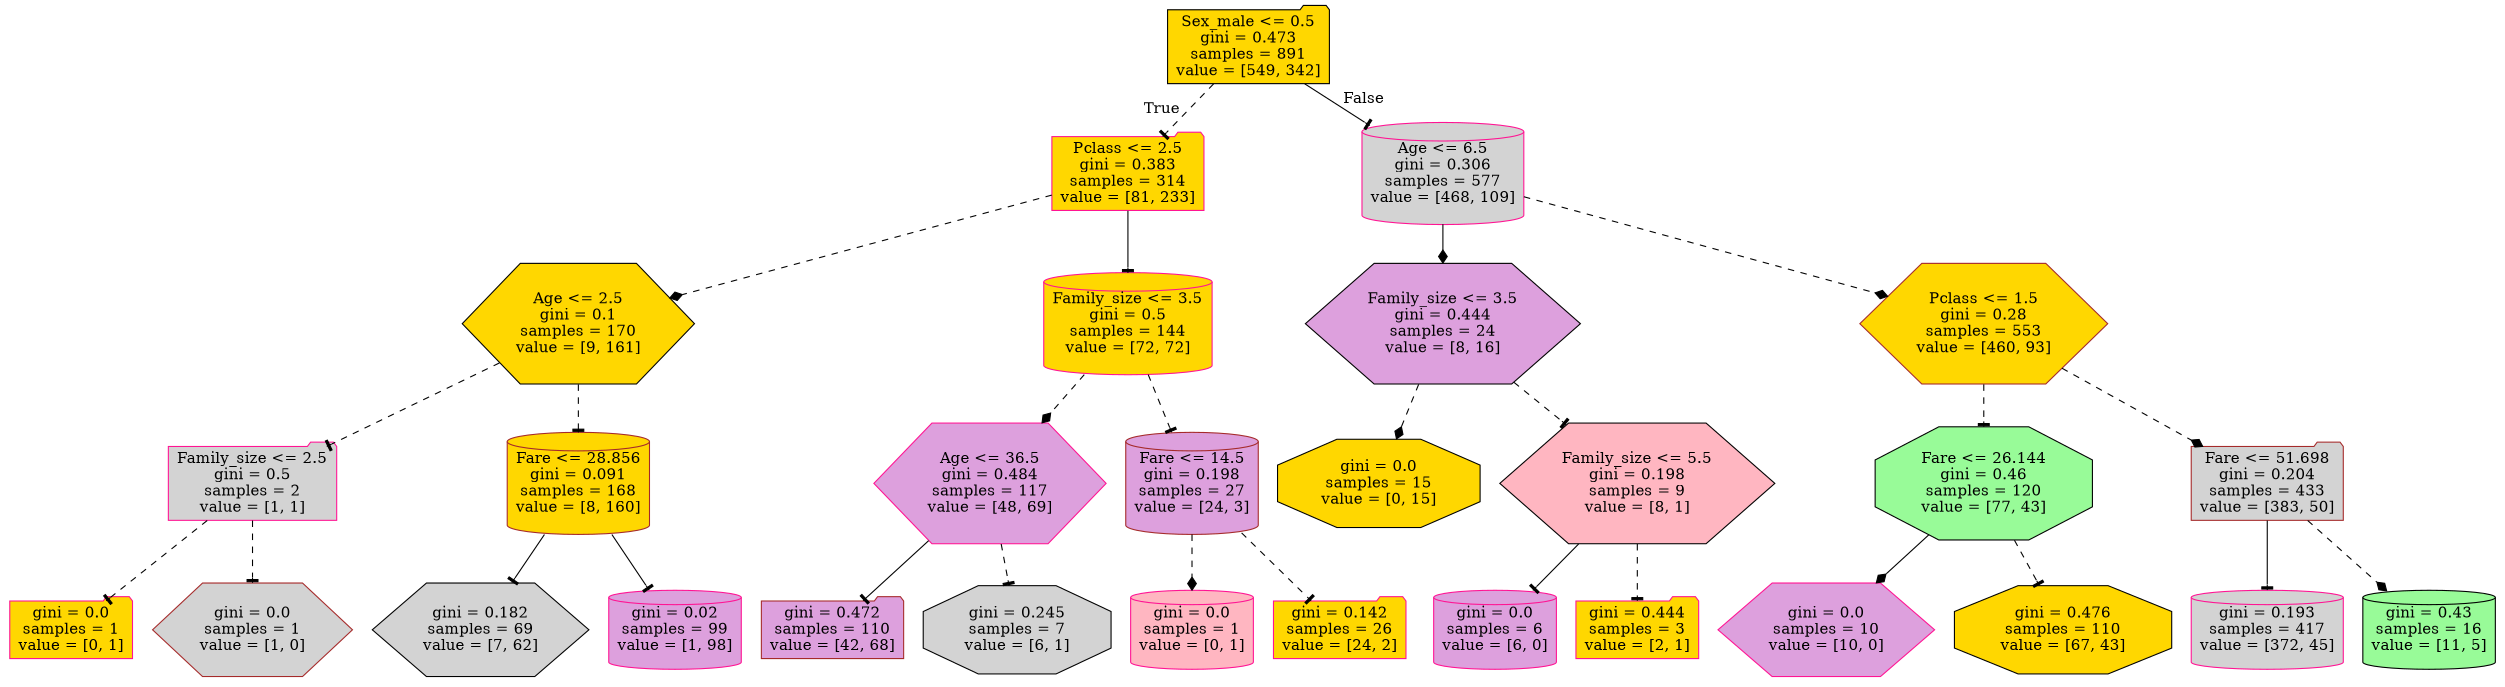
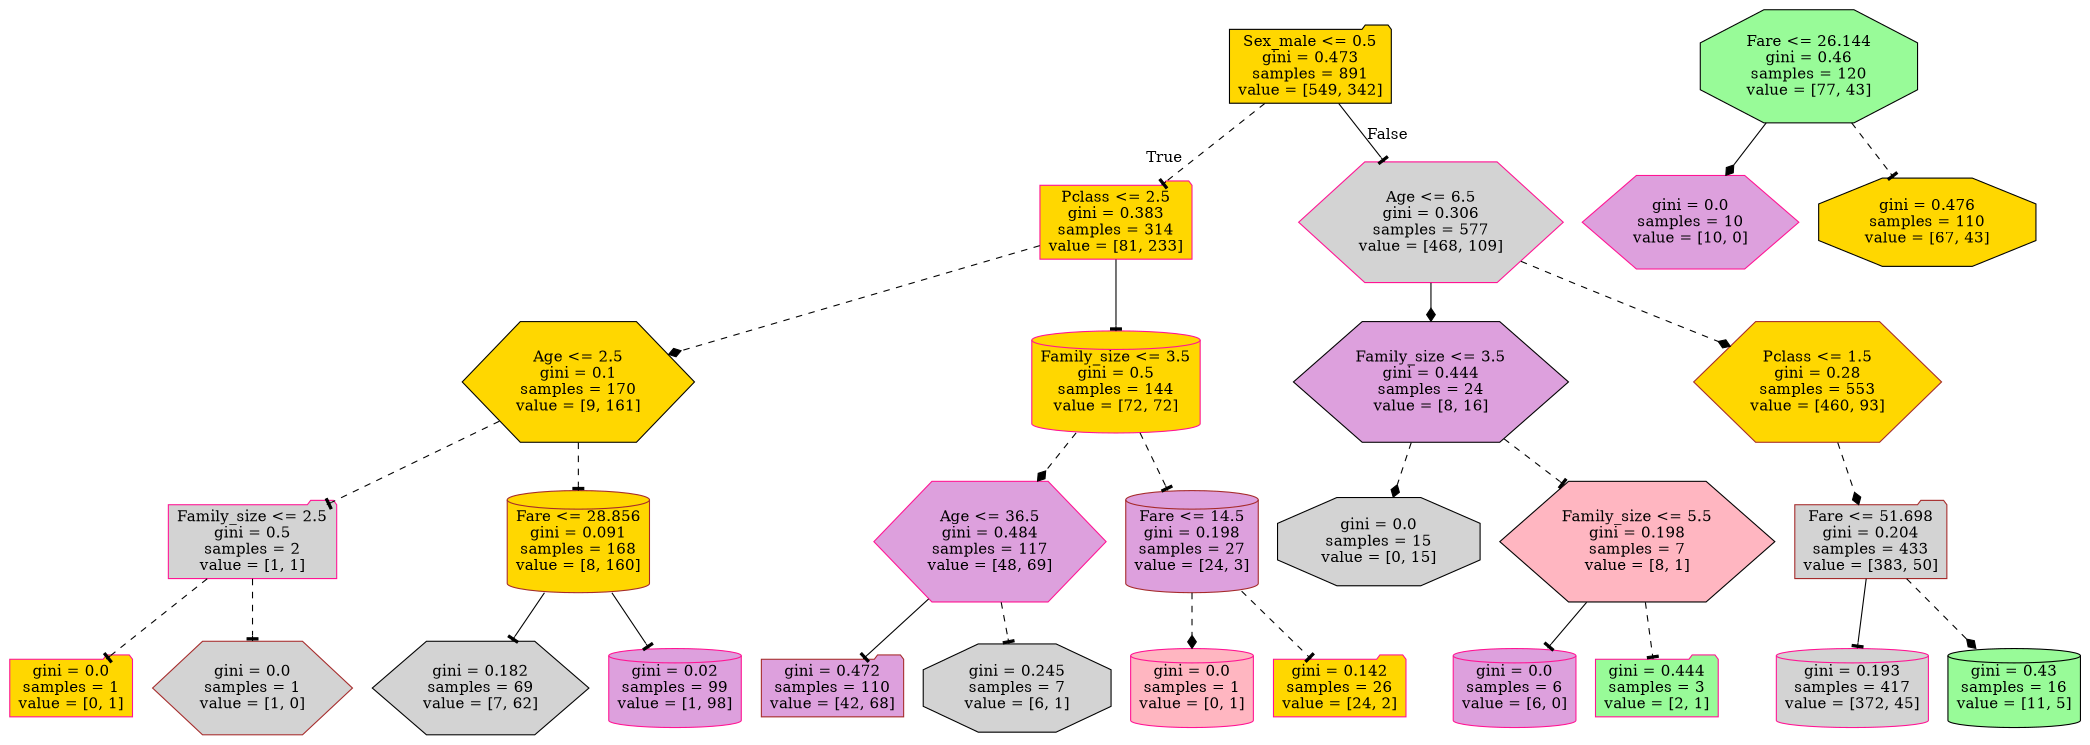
(1443, 174) -> (1431, 222)
(1984, 403) -> none
(1379, 483) -> (1379, 542)
(1637, 483) -> (1637, 542)
(1637, 630) -> (1657, 688)
